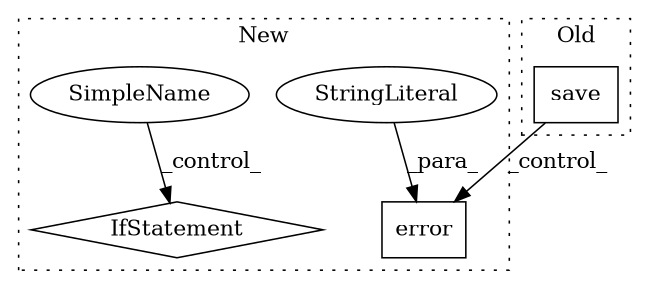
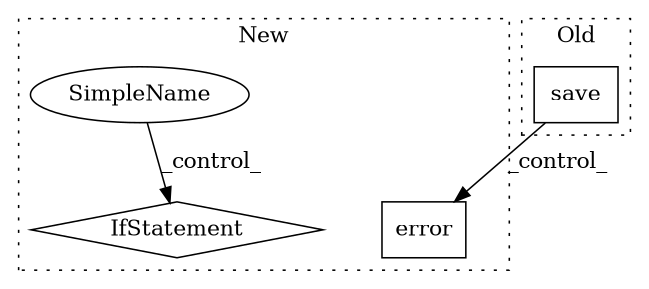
(387, 95) -> none
